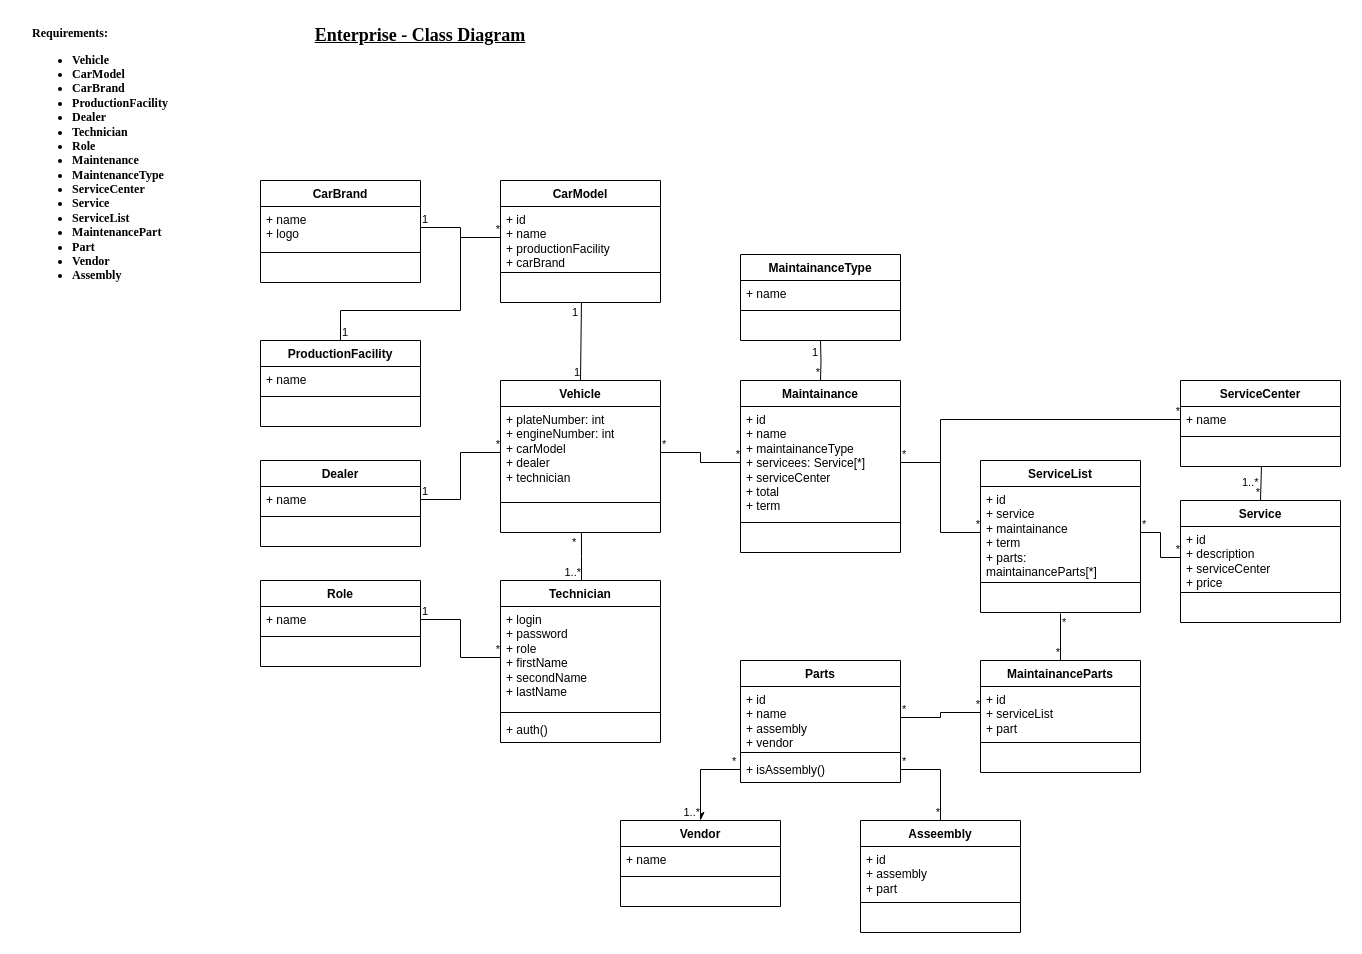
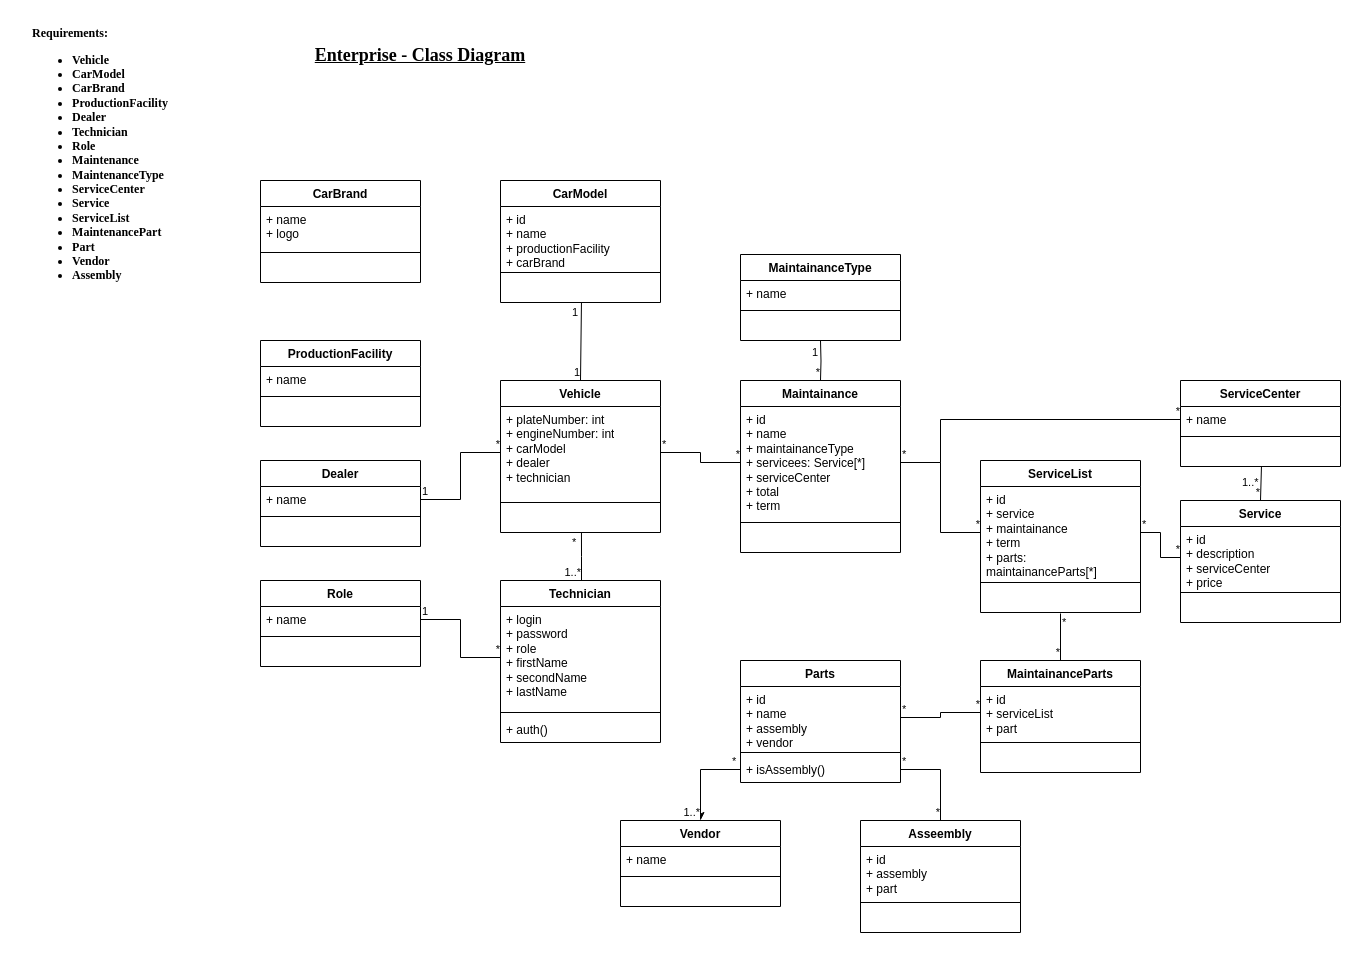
(421, 36) -> (421, 56)
(445, 228) -> none
(421, 311) -> none
